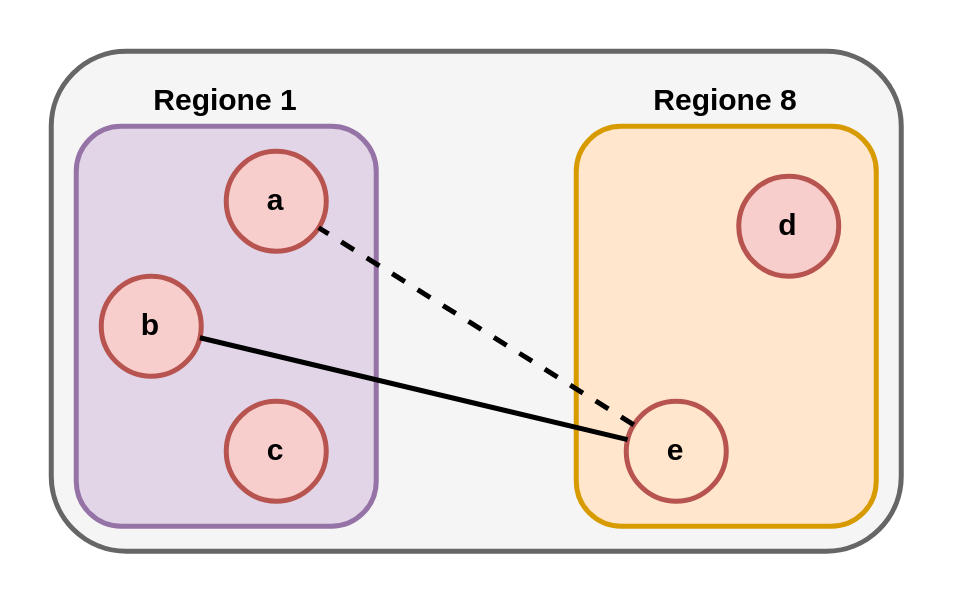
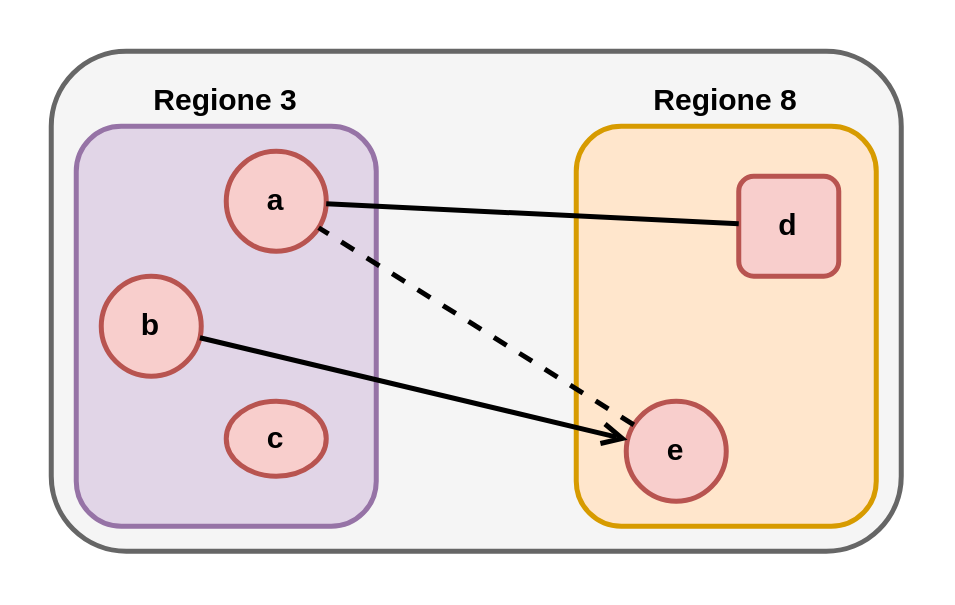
(226, 101) -> (226, 101)
none -> (532, 214)
(789, 226) -> (789, 226)
(621, 438) -> (616, 437)
(276, 451) -> (276, 439)
(676, 451) -> (676, 451)
